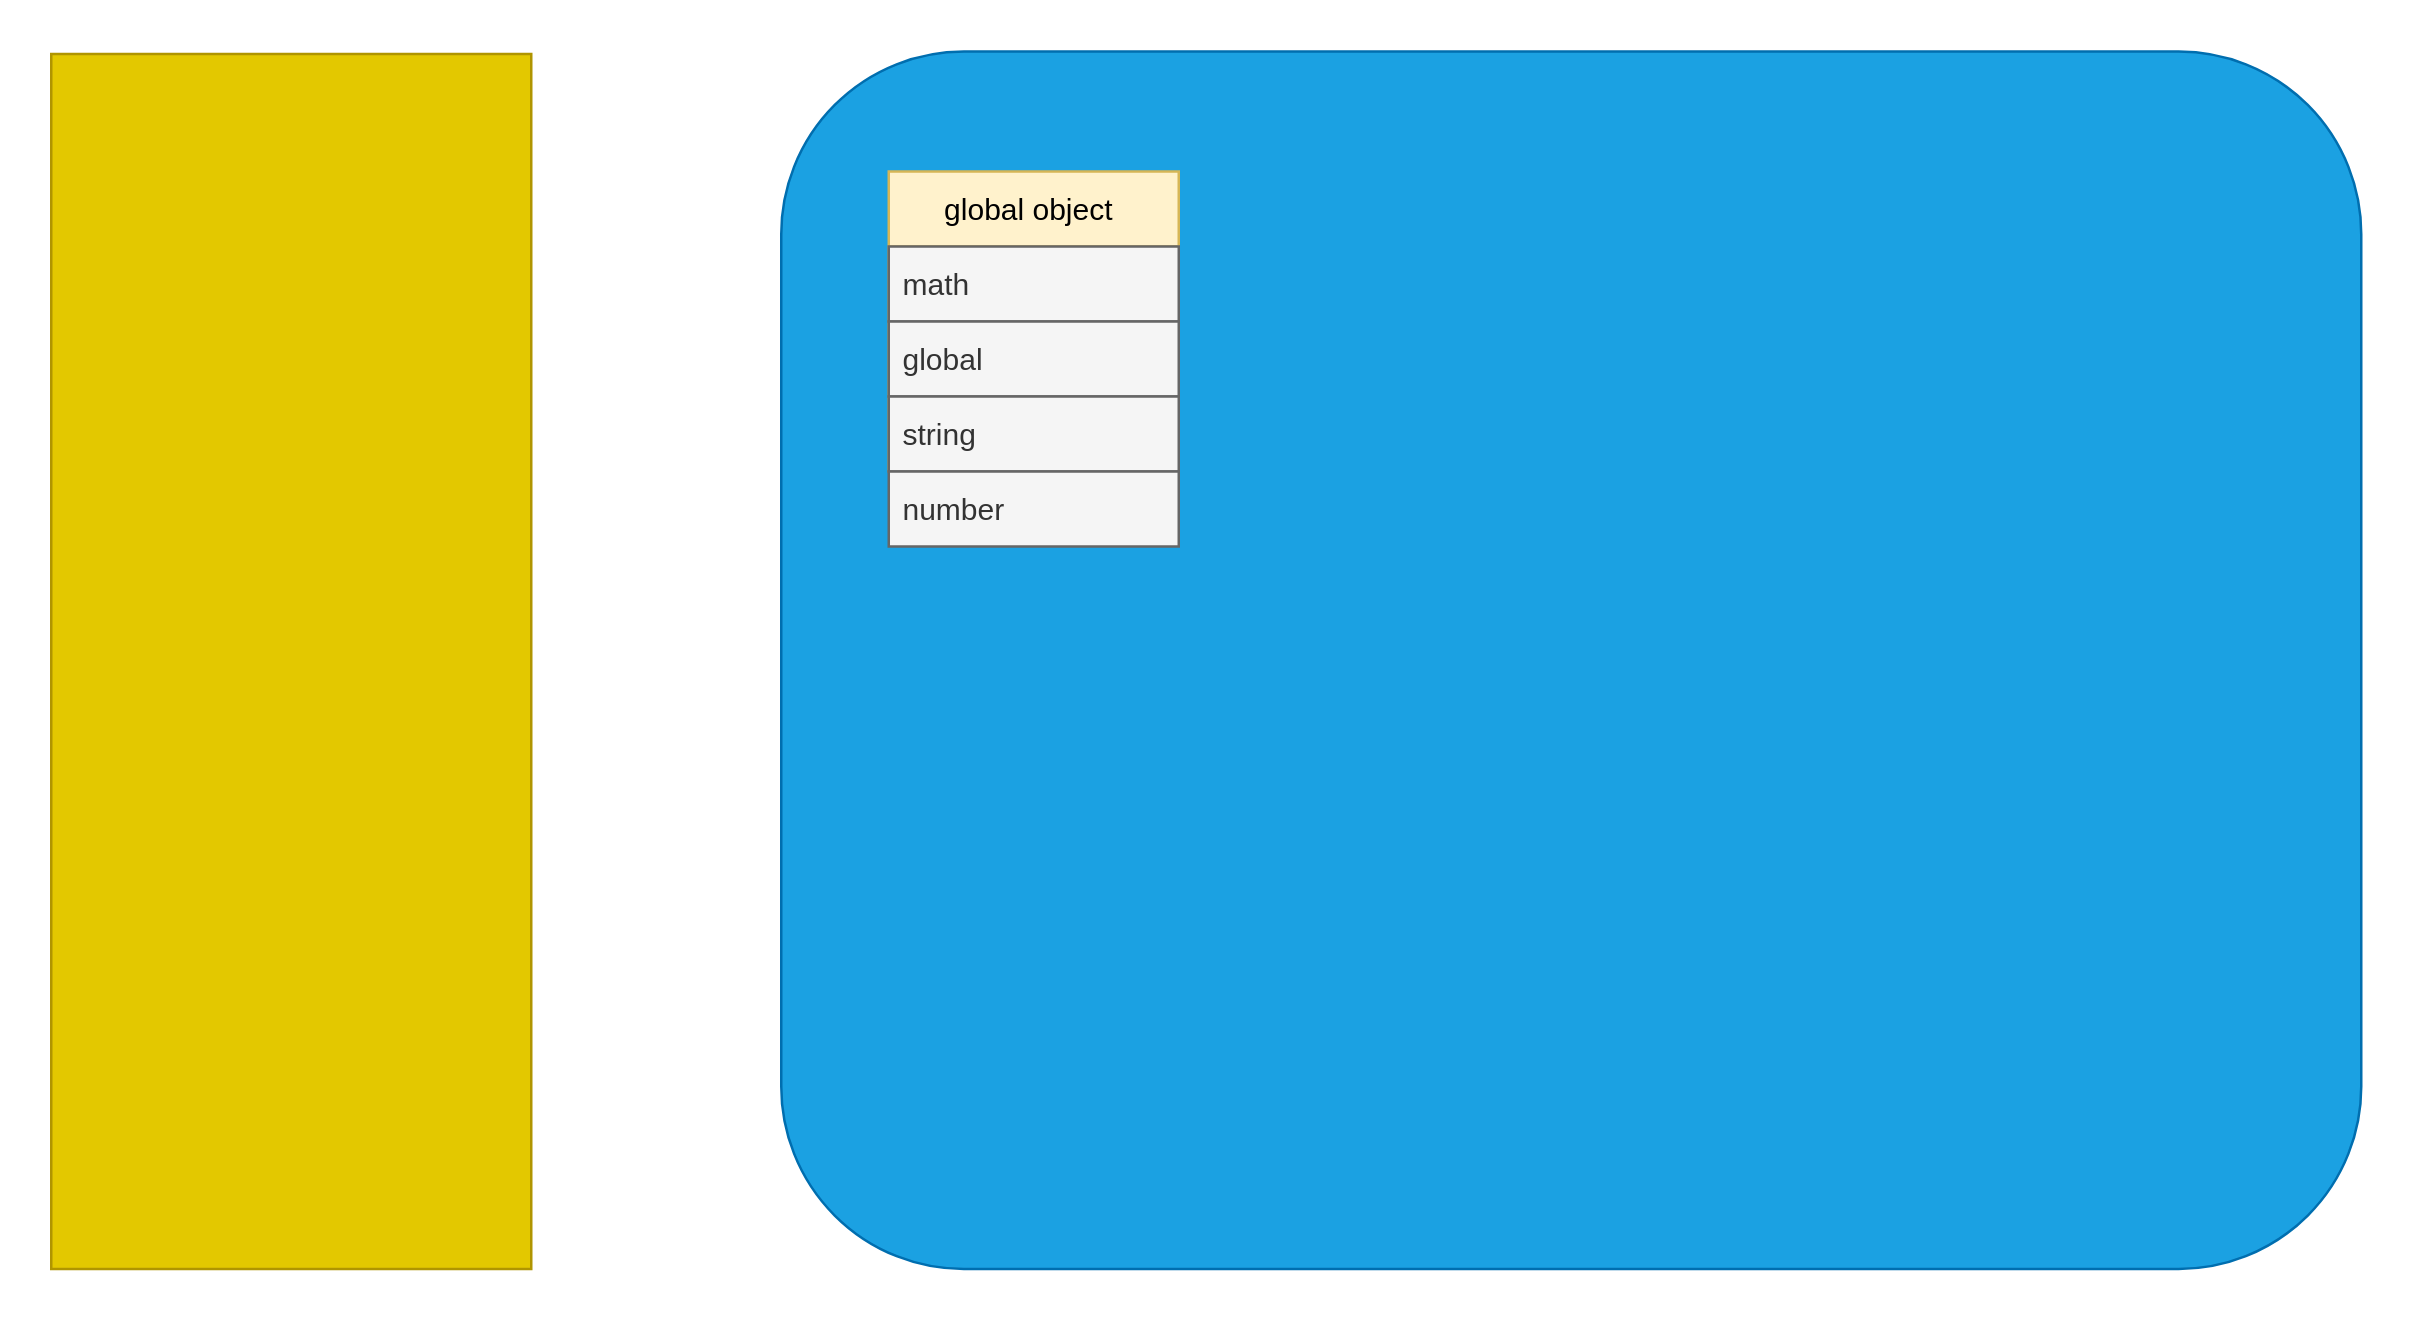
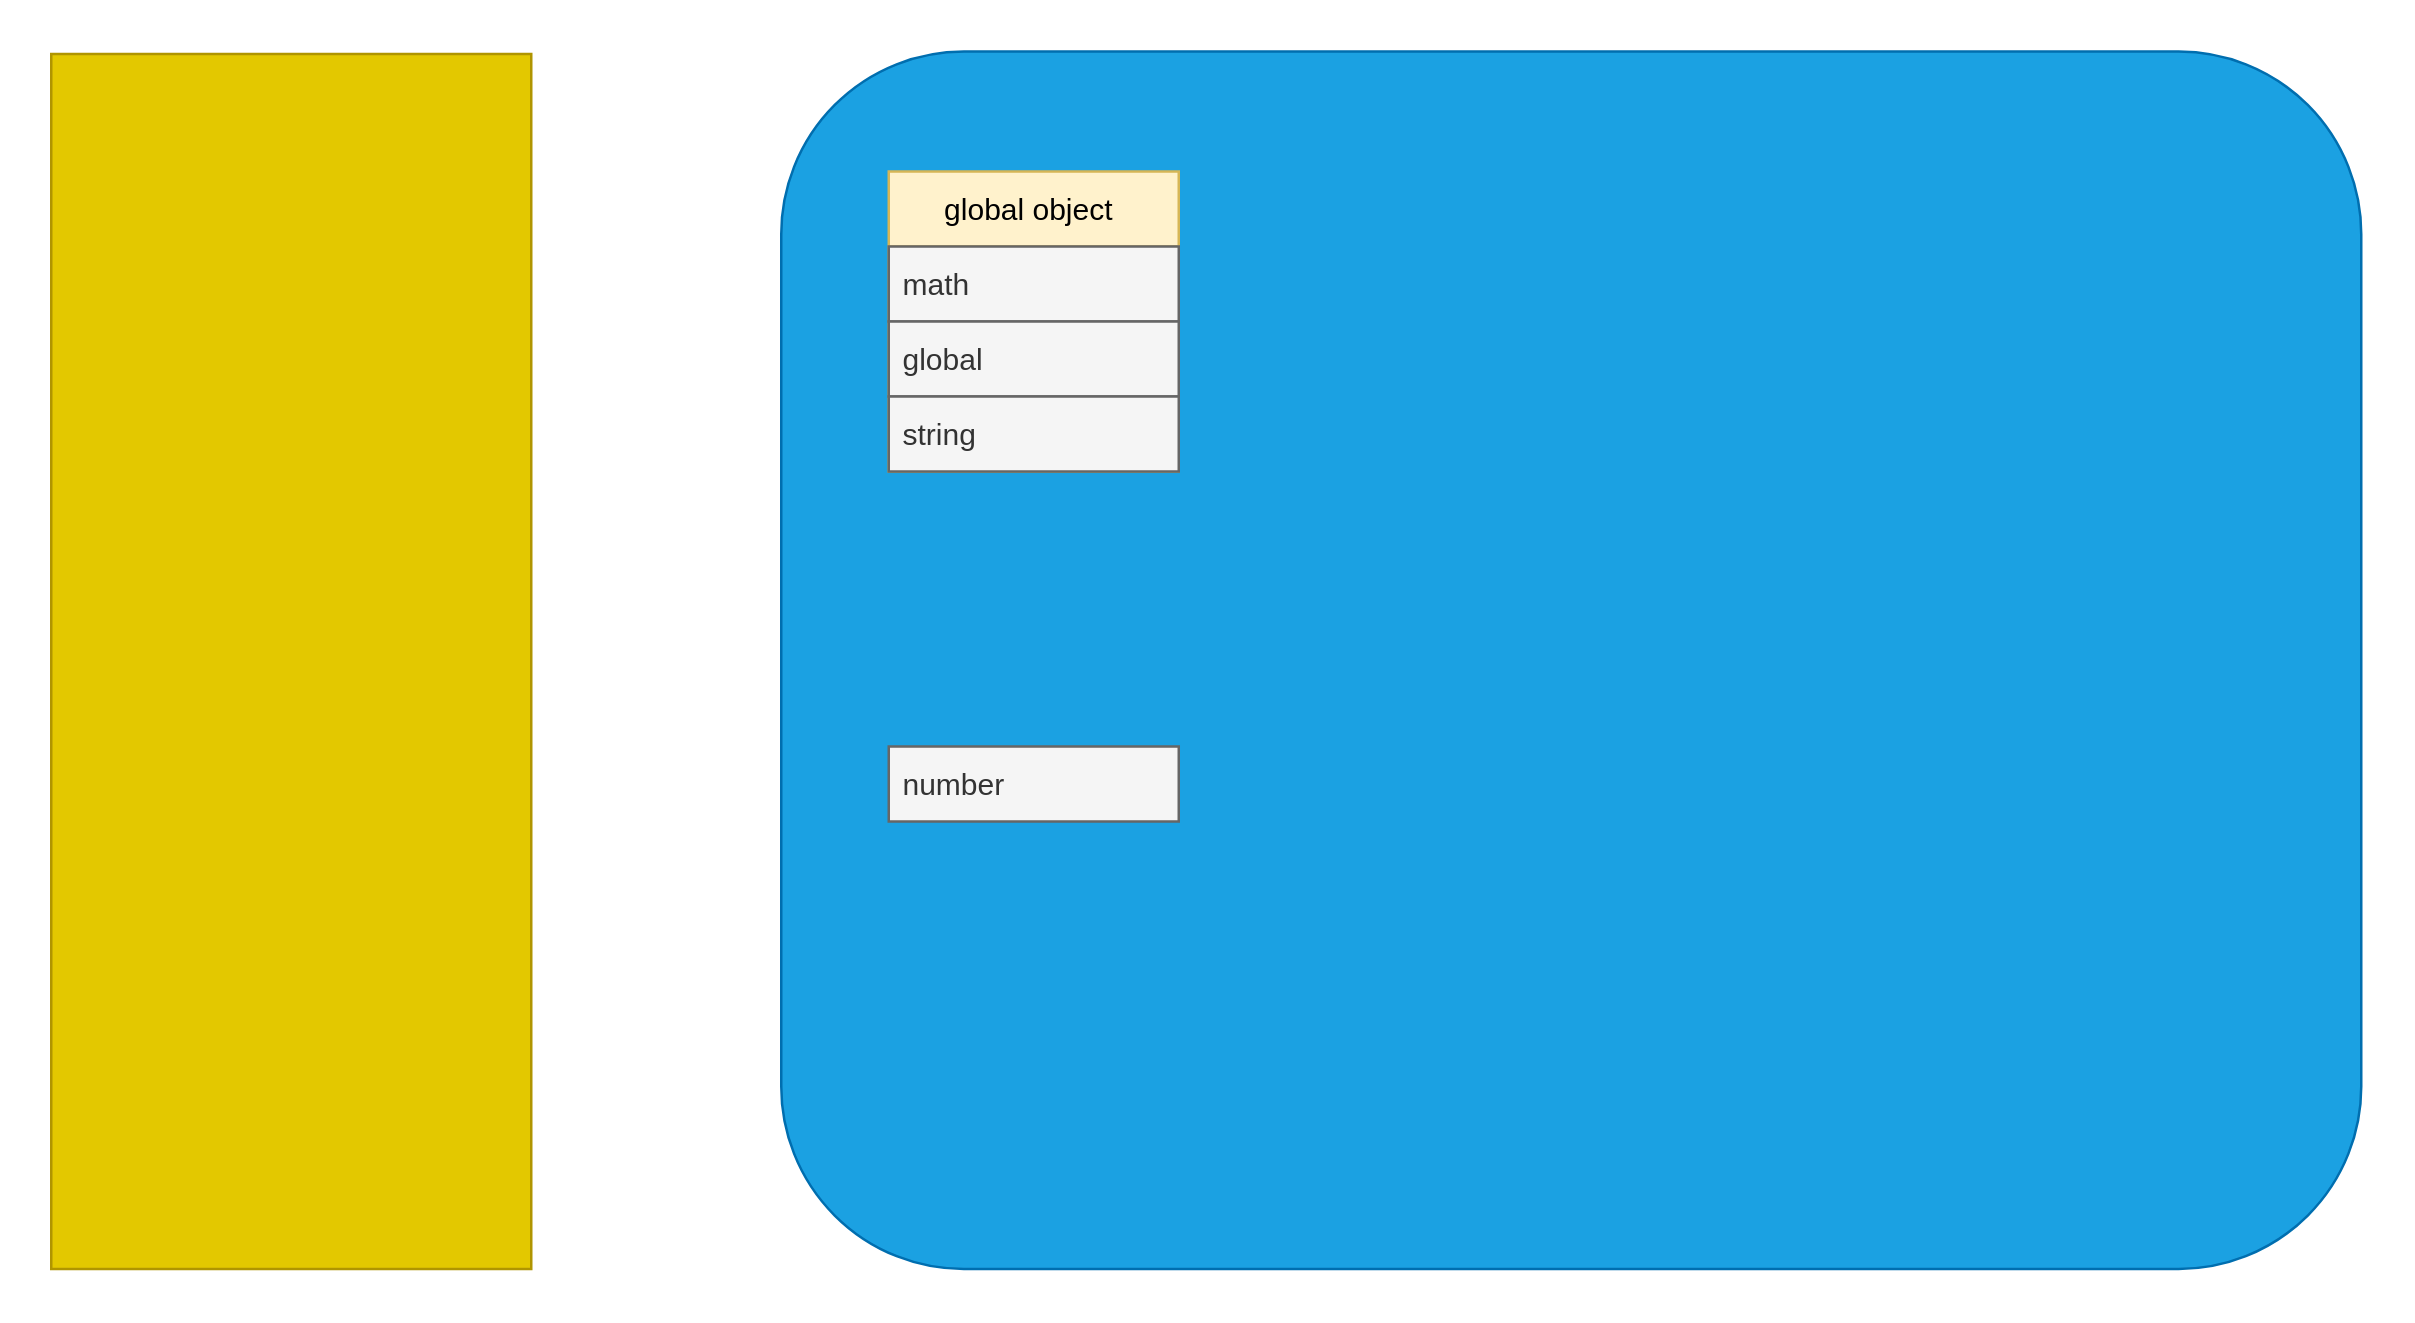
(1034, 509) -> (1034, 784)
